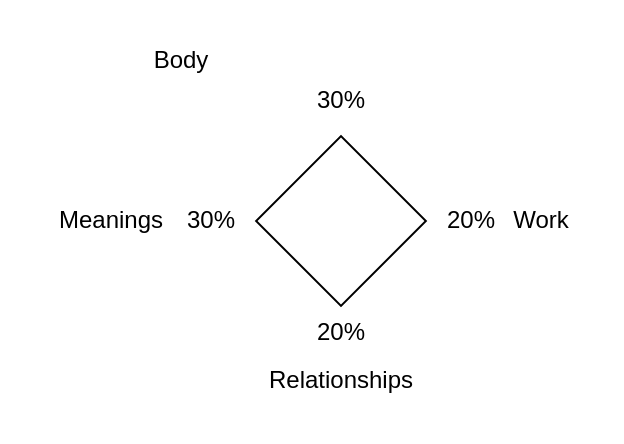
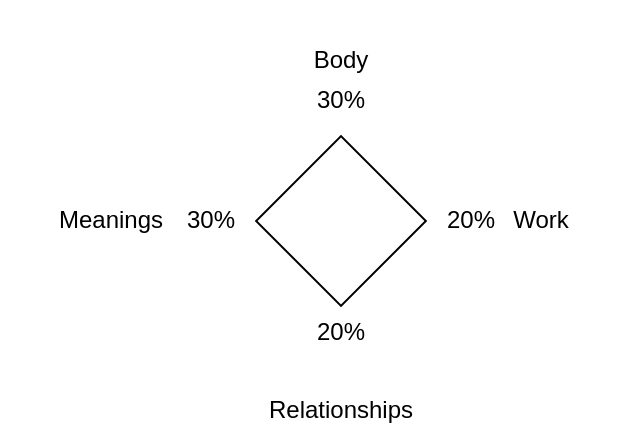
(181, 61) -> (341, 61)
(341, 381) -> (341, 411)
